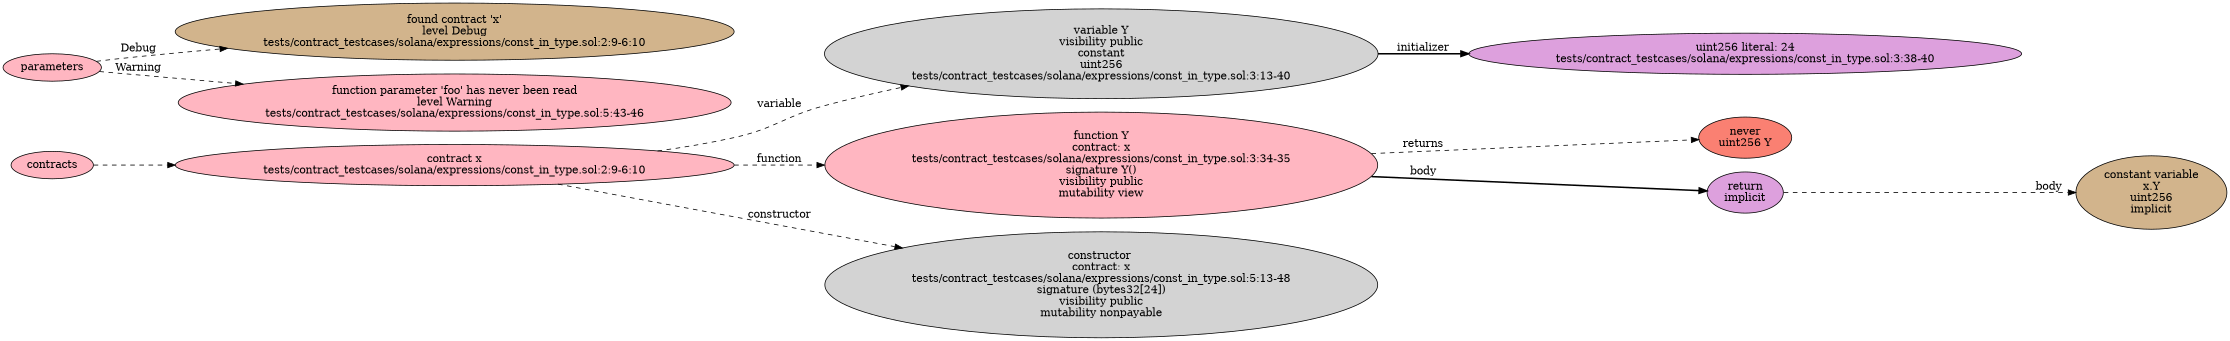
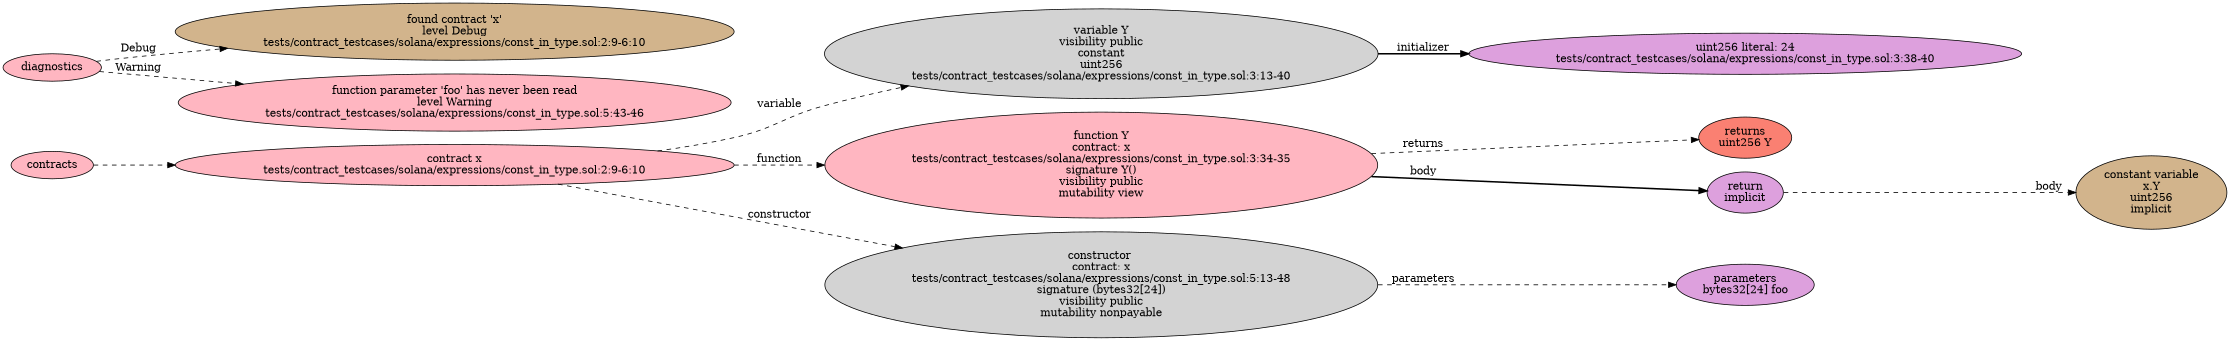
(52, 67) -> (52, 67)
(1745, 138) -> (1745, 138)
none -> (1745, 285)
